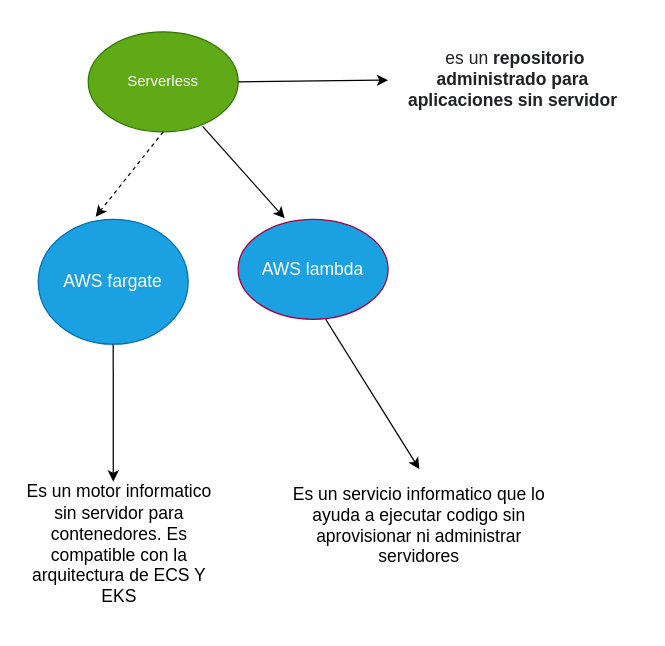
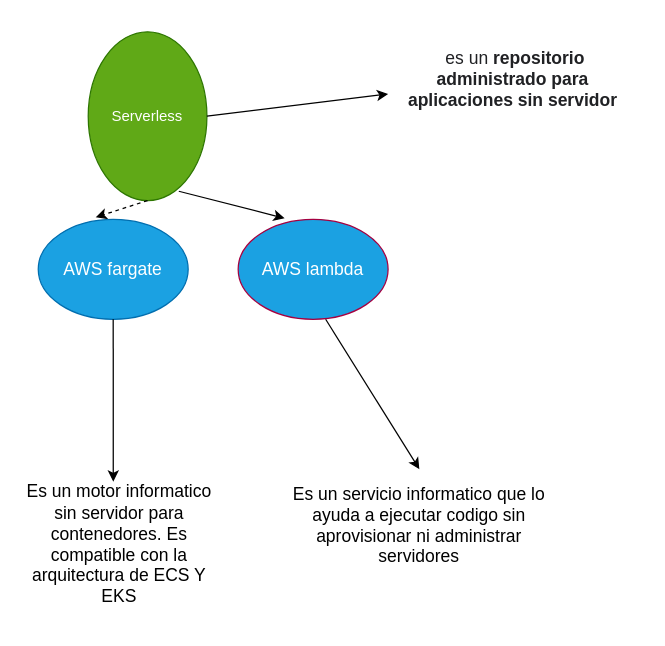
(163, 82) -> (148, 116)
(113, 282) -> (113, 269)
